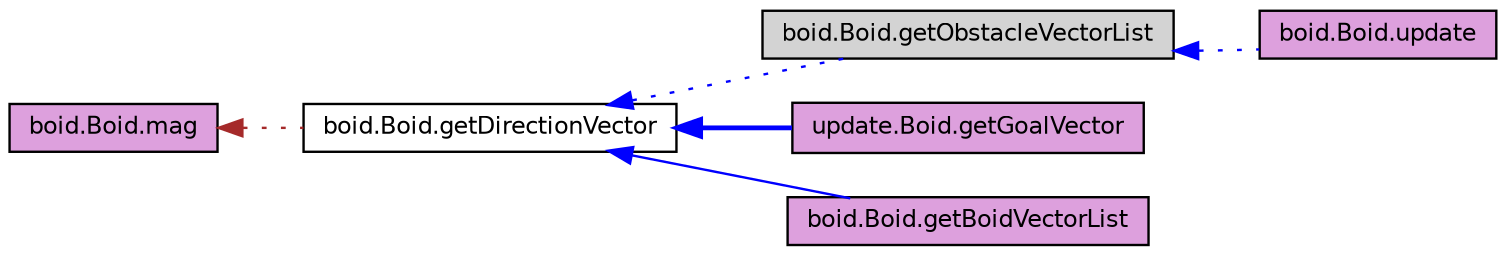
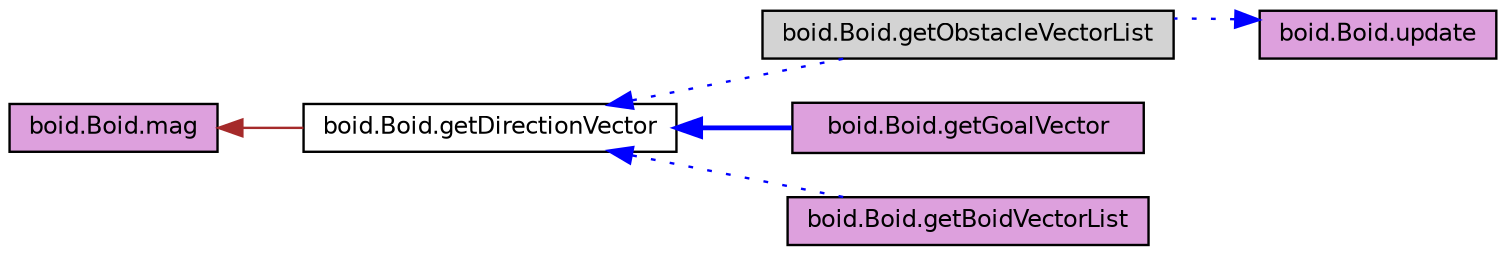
(1229, 50) -> (1205, 19)
(273, 128) -> (273, 128)
(968, 128) -> (968, 128)
(741, 177) -> (741, 177)
